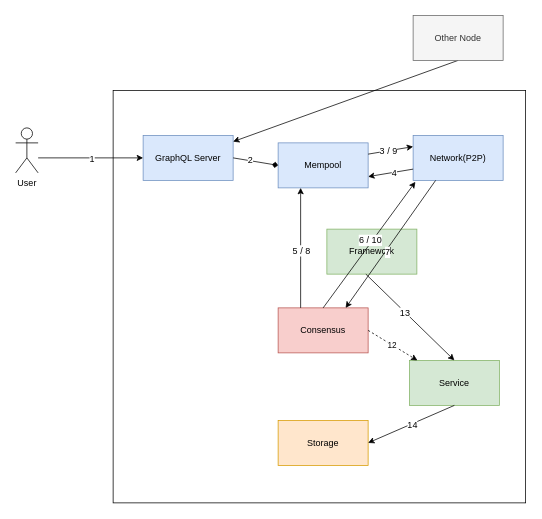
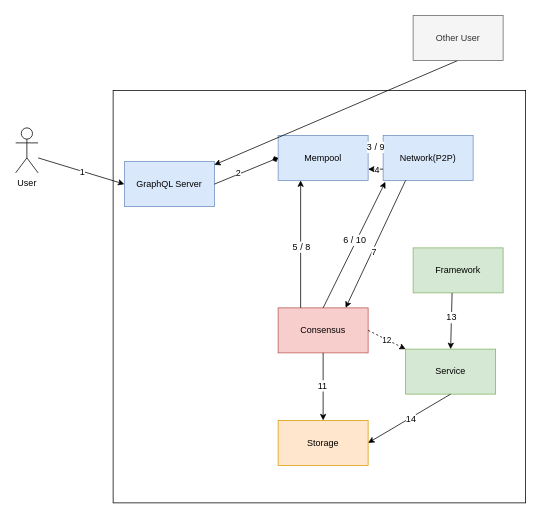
(458, 38) -> (458, 38)
(188, 158) -> (169, 184)
(458, 158) -> (428, 158)
(323, 165) -> (323, 158)
(372, 252) -> (458, 270)
(454, 383) -> (450, 372)
none -> (323, 385)
